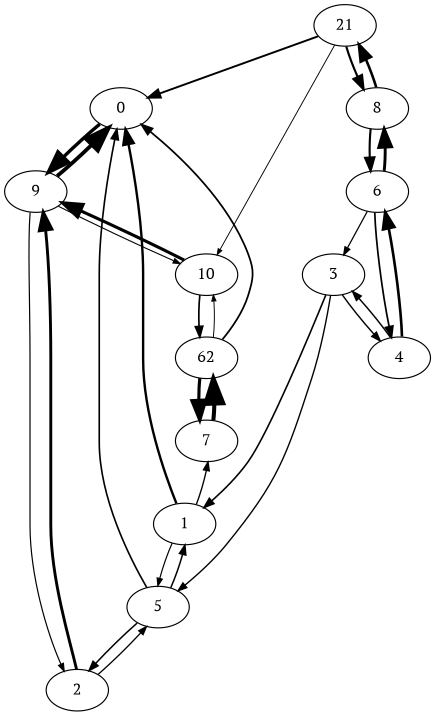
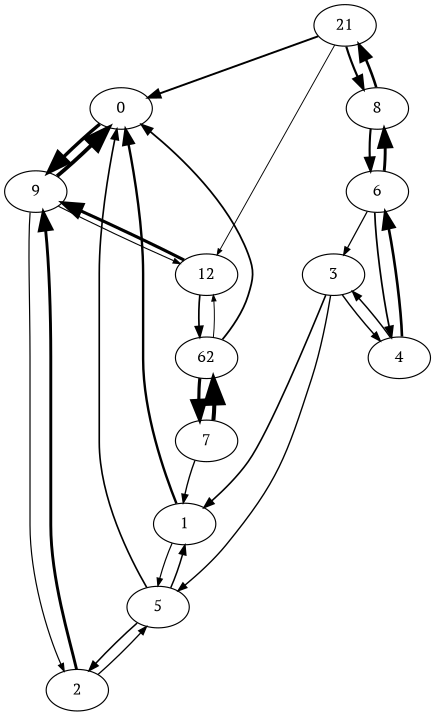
(207, 275) -> (207, 275)
(202, 488) -> (189, 477)
